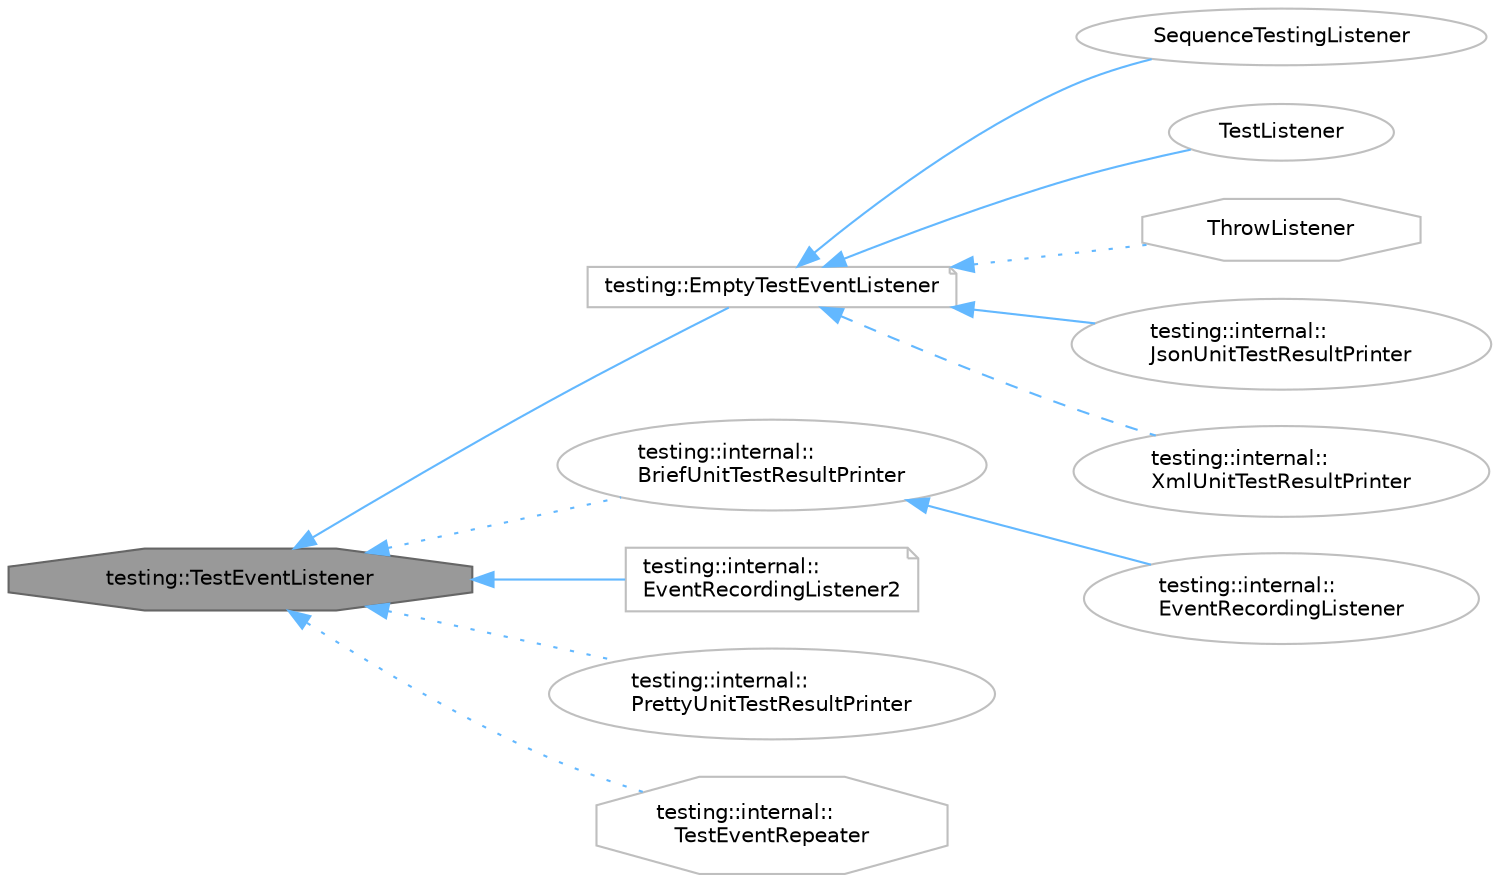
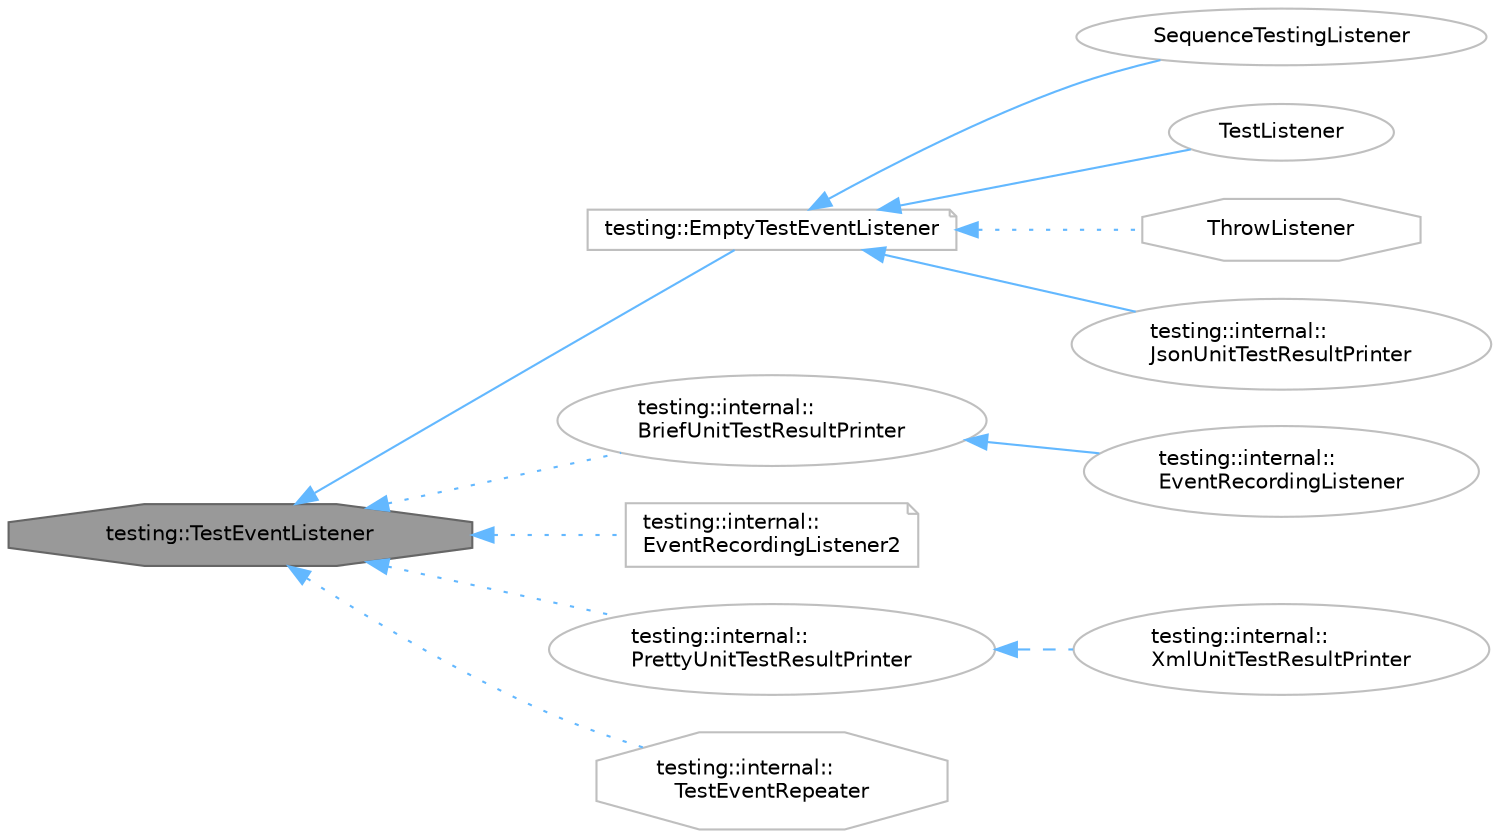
(997, 380) -> (1045, 649)
(559, 580) -> (559, 535)
